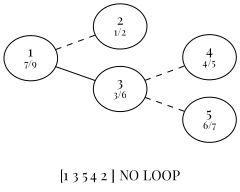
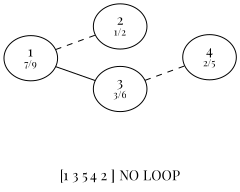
(210, 63) -> (210, 63)
(210, 120) -> none
